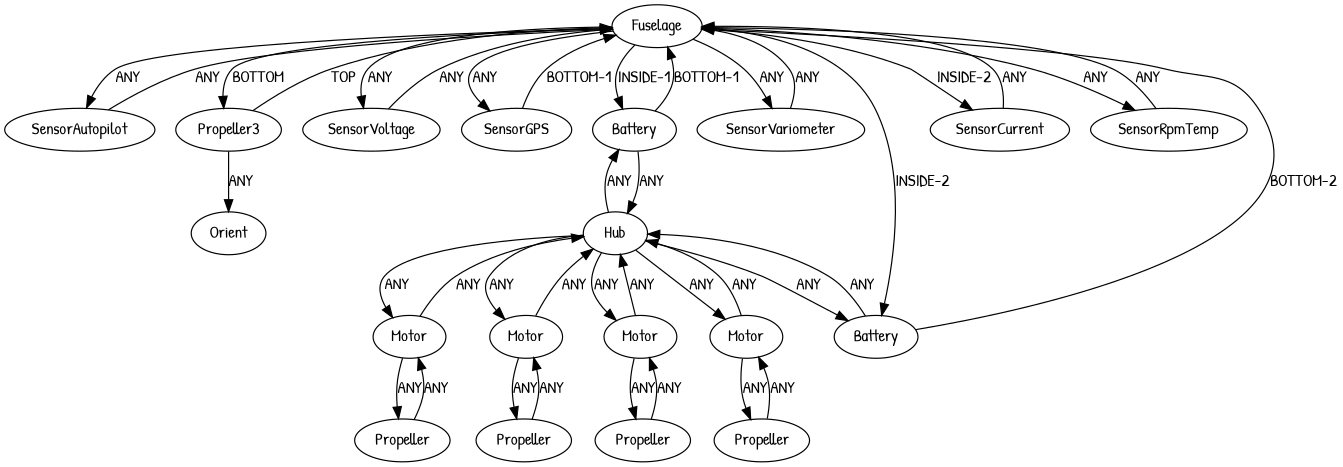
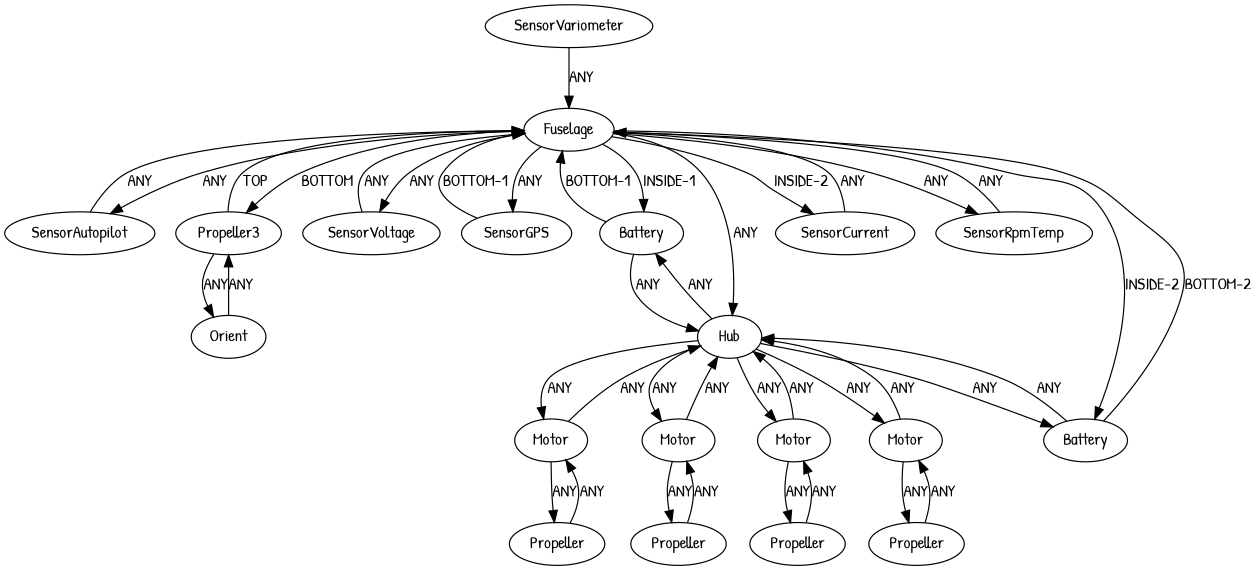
(735, 62) -> (712, 189)
none -> (229, 291)
